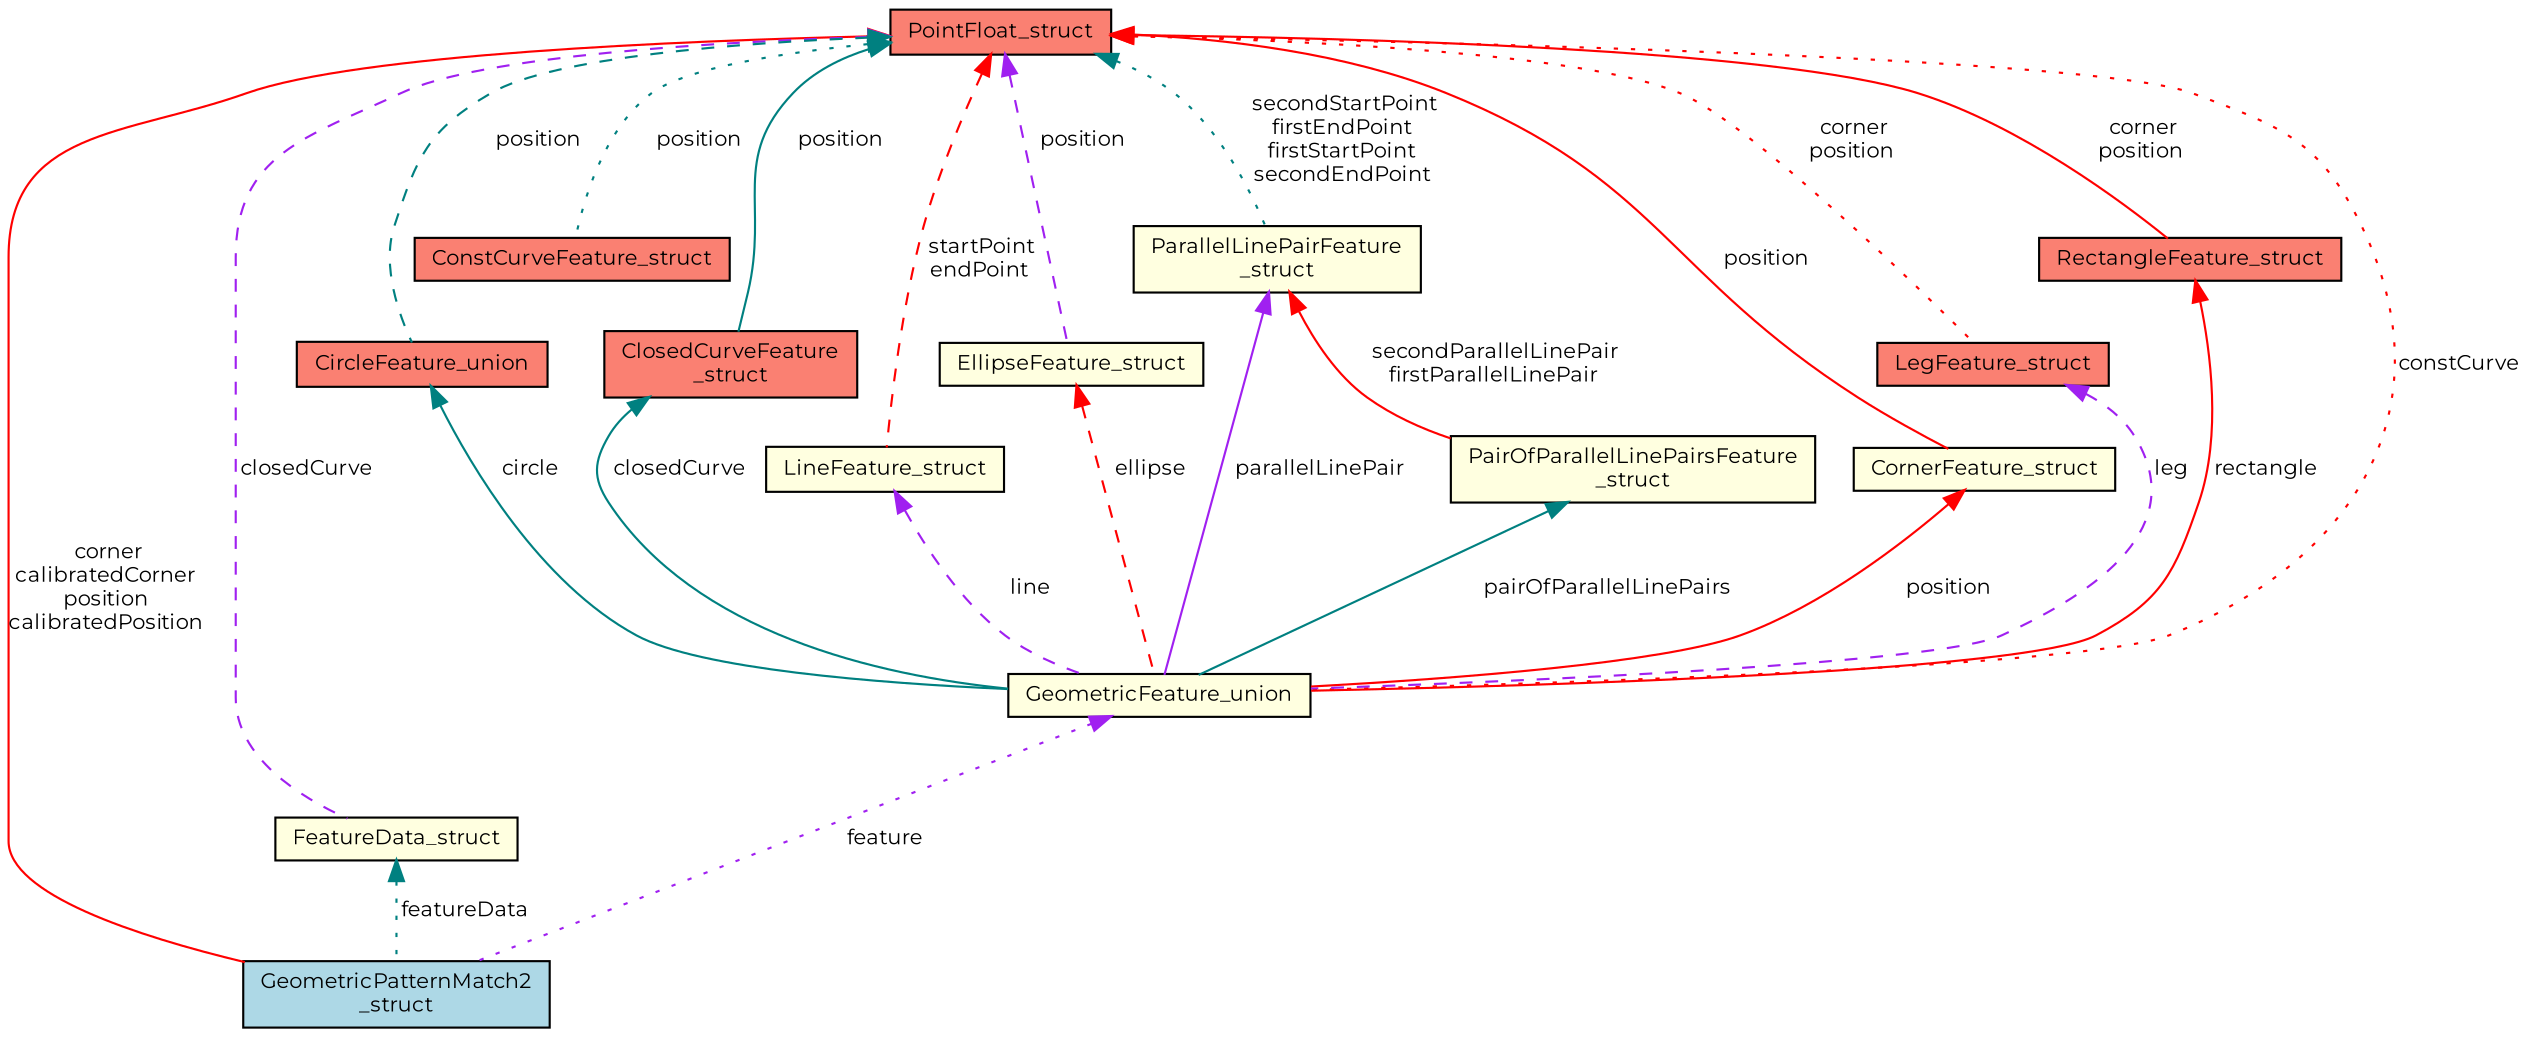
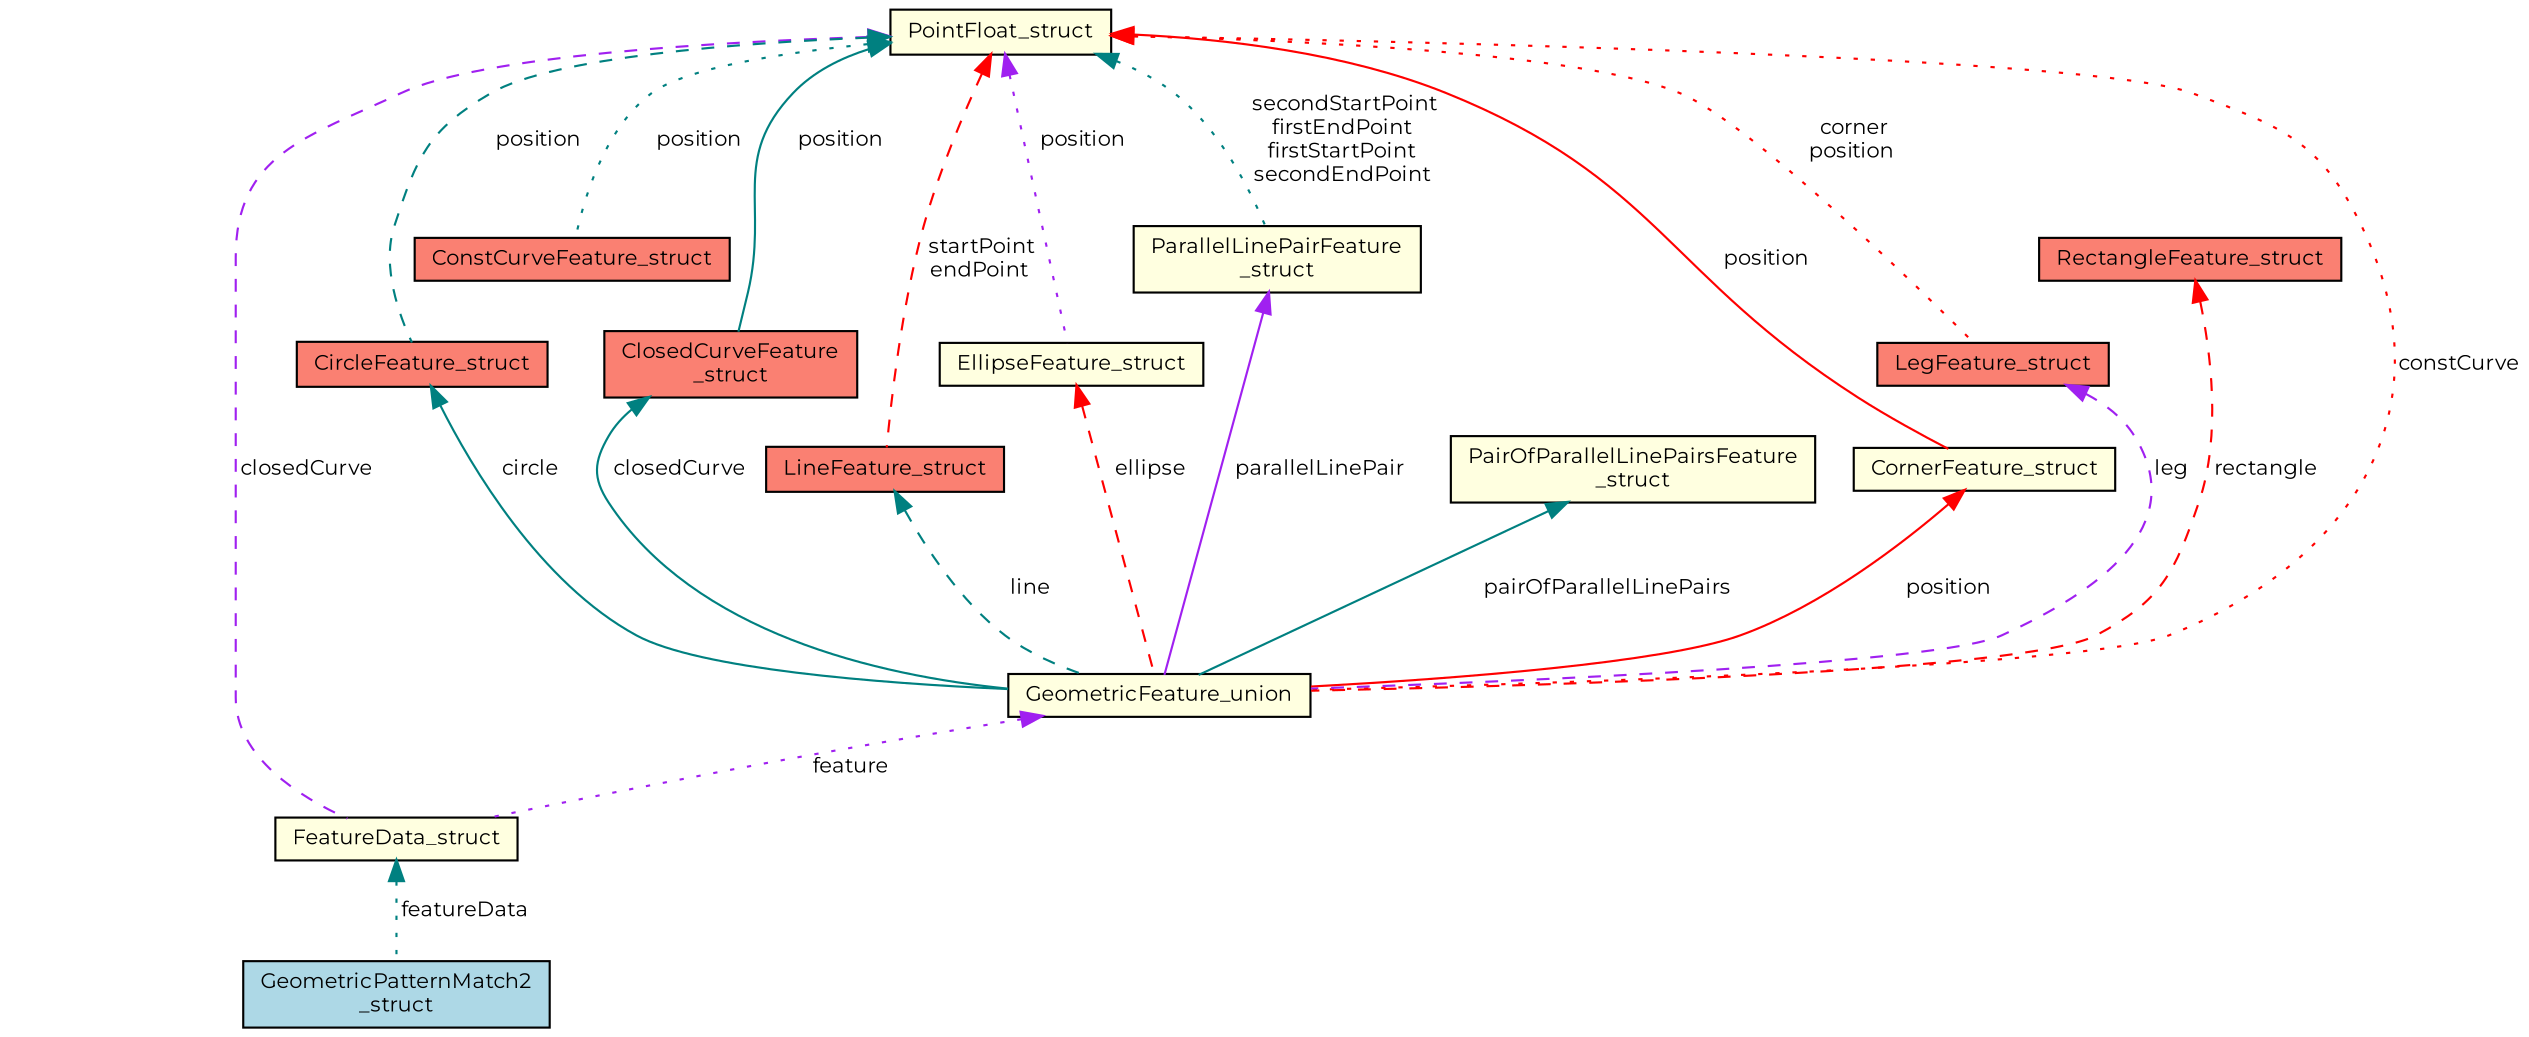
(1001, 32) -> (1001, 32)
(1806, 71) -> none
(1039, 209) -> (1039, 209)
(14, 217) -> none
(422, 364) -> (422, 364)
(1360, 392) -> none
(885, 469) -> (885, 469)
(978, 612) -> (978, 612)
(2094, 636) -> (2094, 636)
(783, 843) -> (752, 766)
